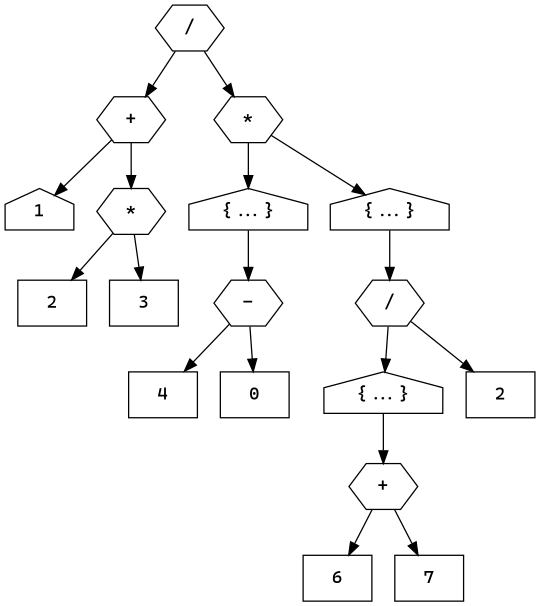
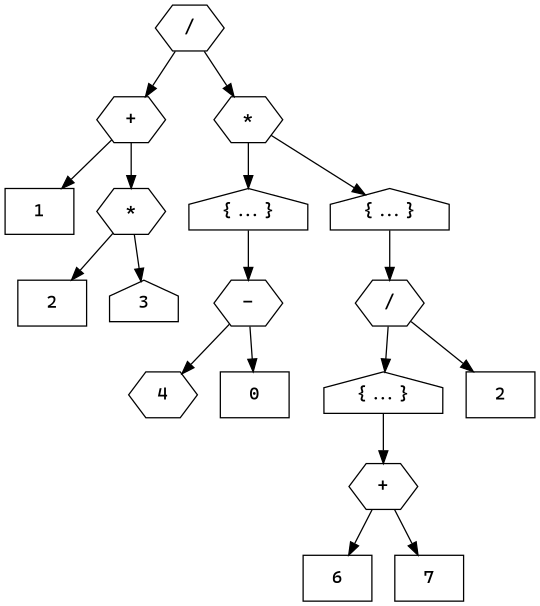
(39, 211) -> (39, 211)
(144, 303) -> (144, 303)
(163, 395) -> (163, 395)
